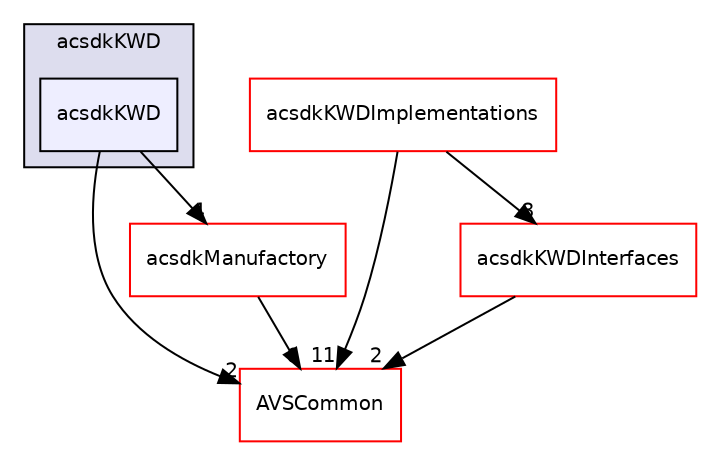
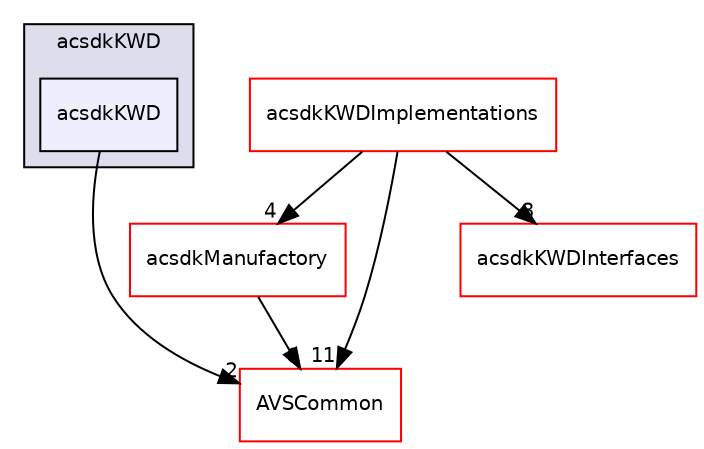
(167, 180) -> (328, 181)
(459, 327) -> none
